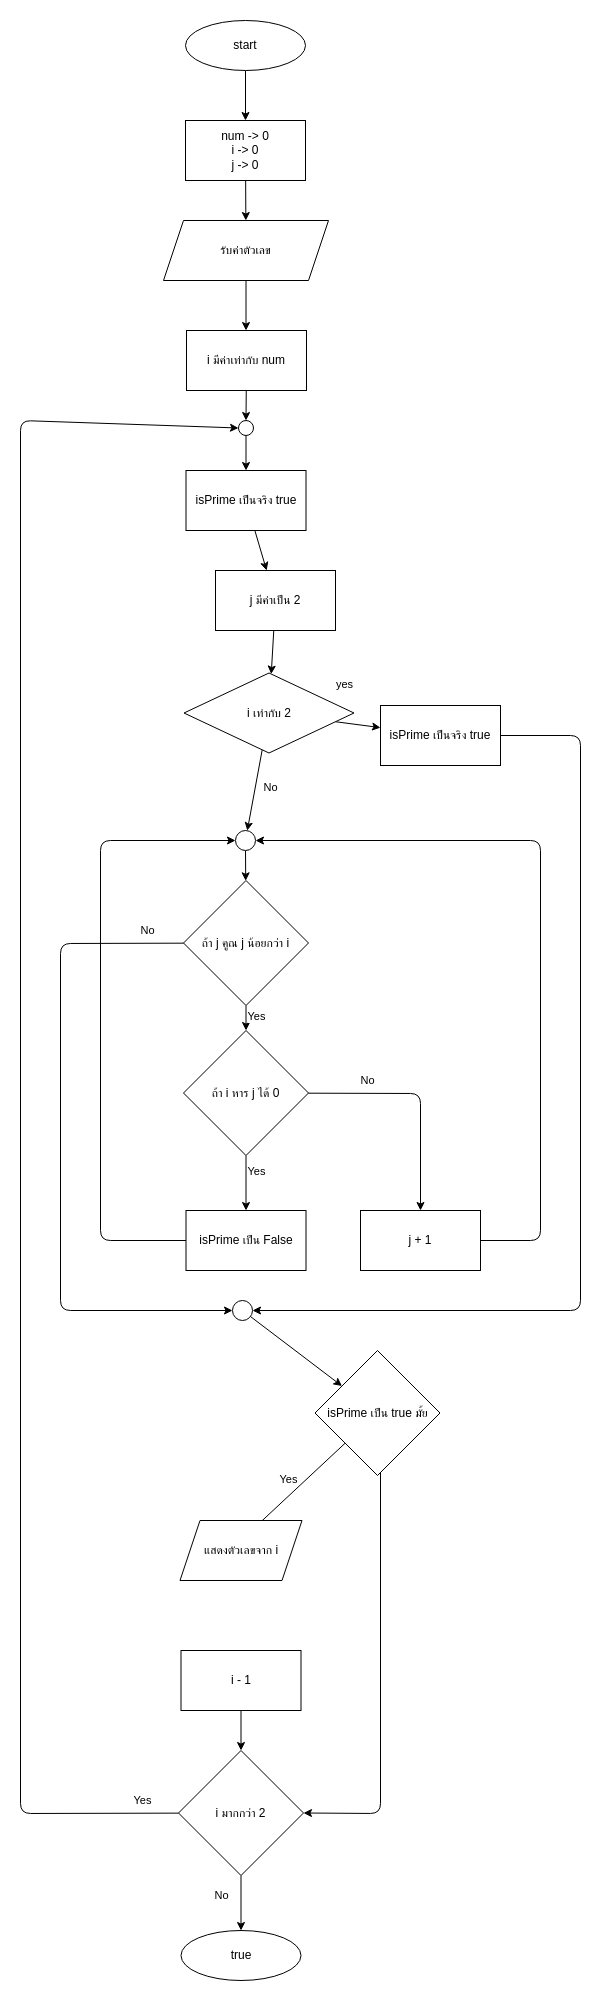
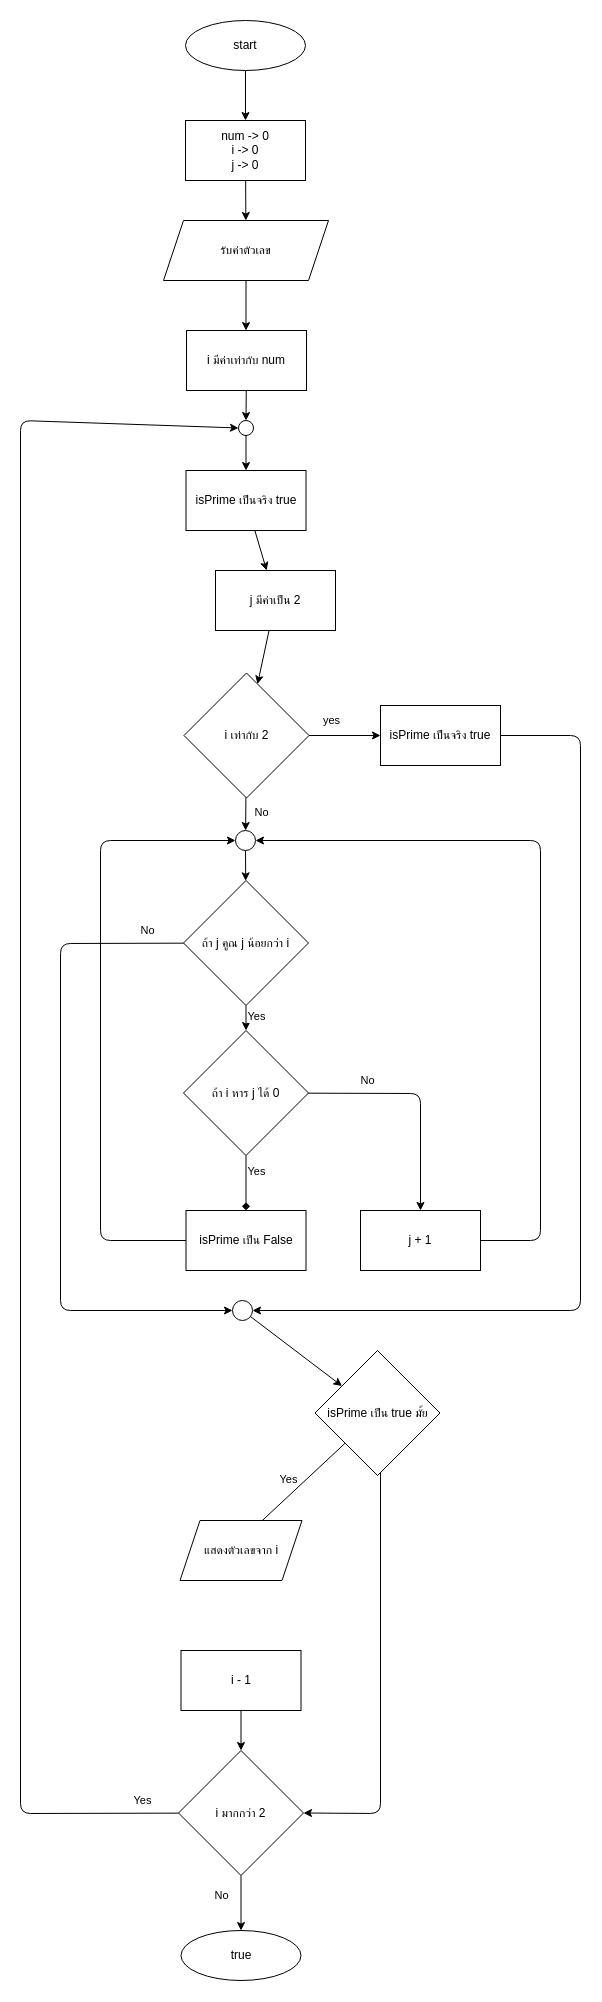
(269, 713) -> (247, 736)
(246, 1202) -> (246, 1201)
